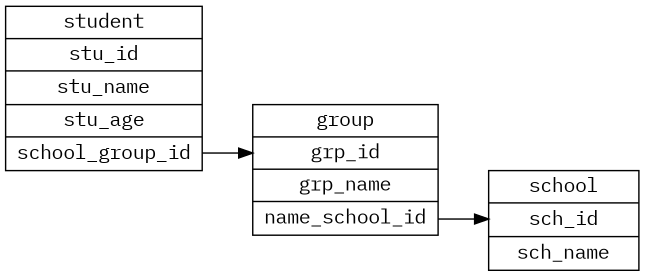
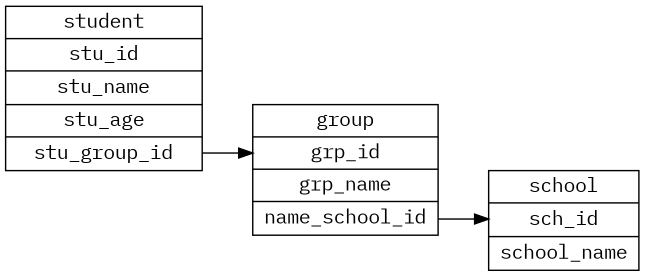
(104, 153) -> (104, 153)
(564, 253) -> (564, 253)
